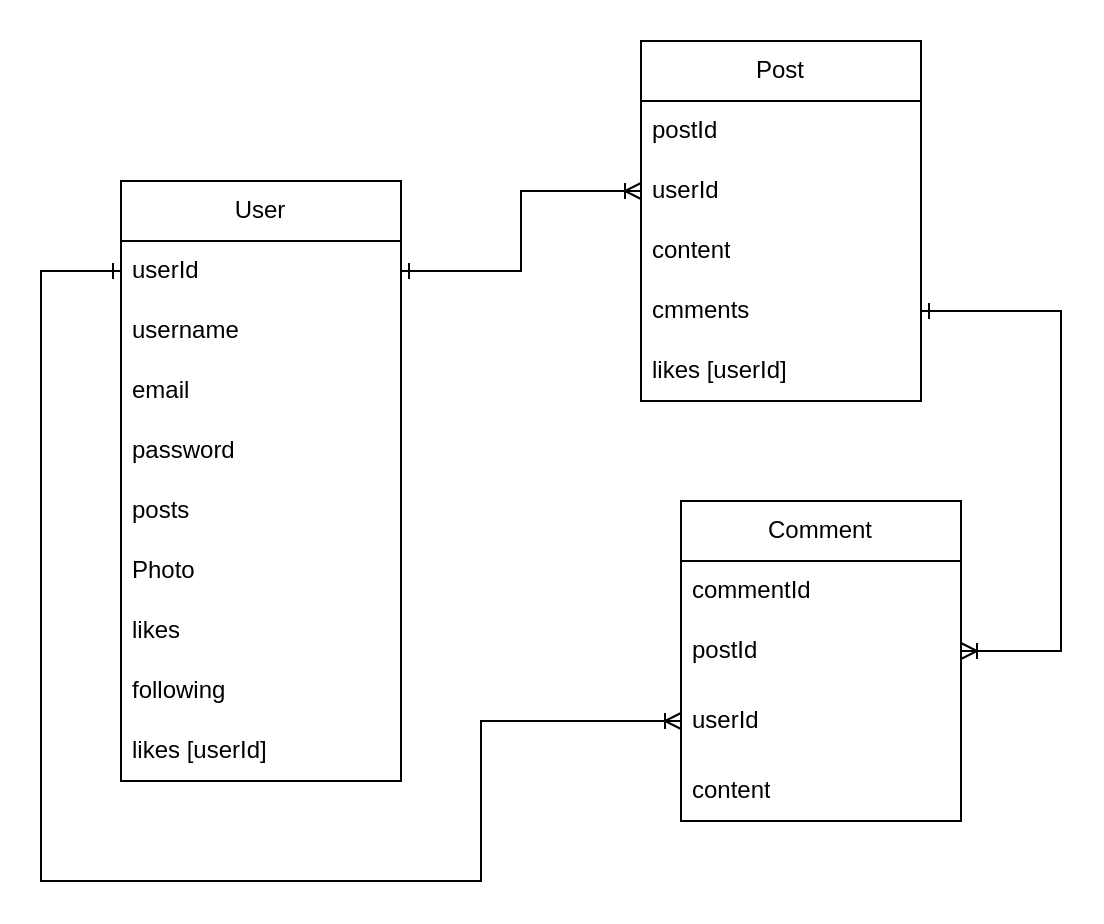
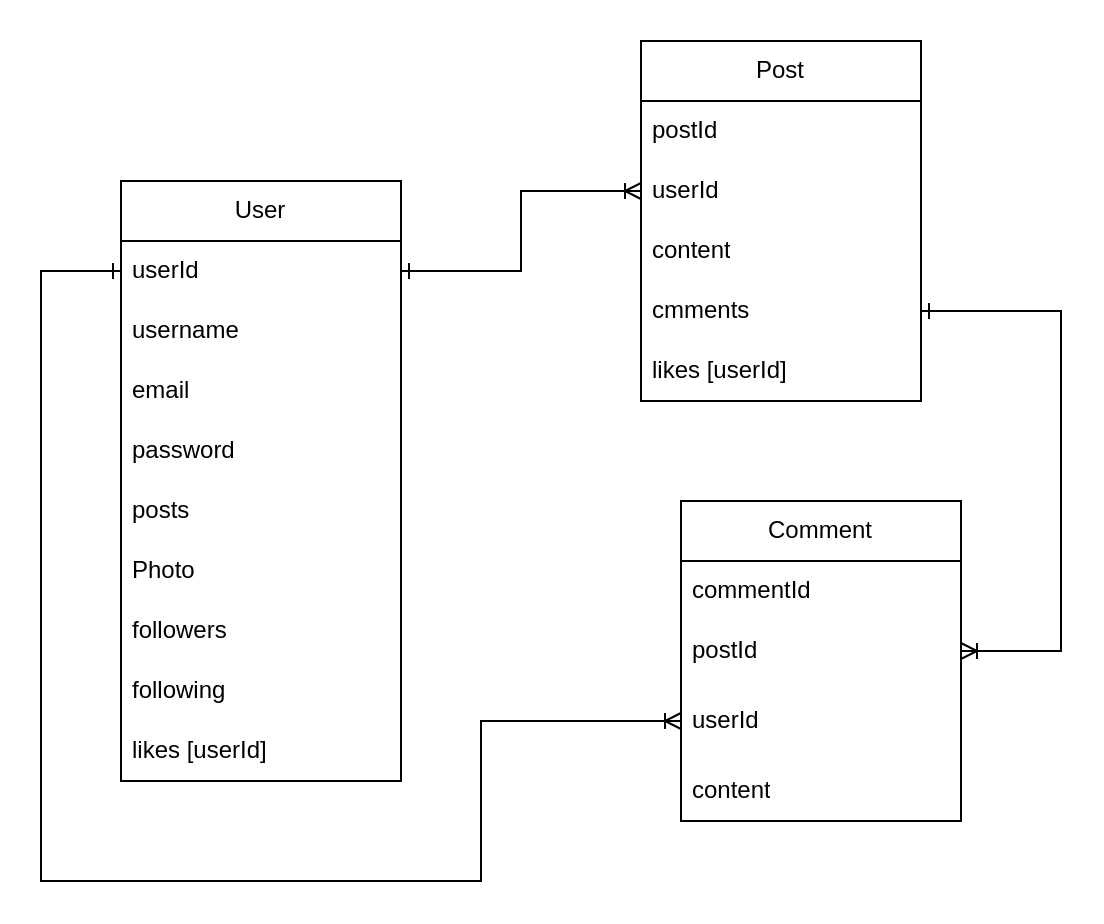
(160, 631) -> (187, 631)
